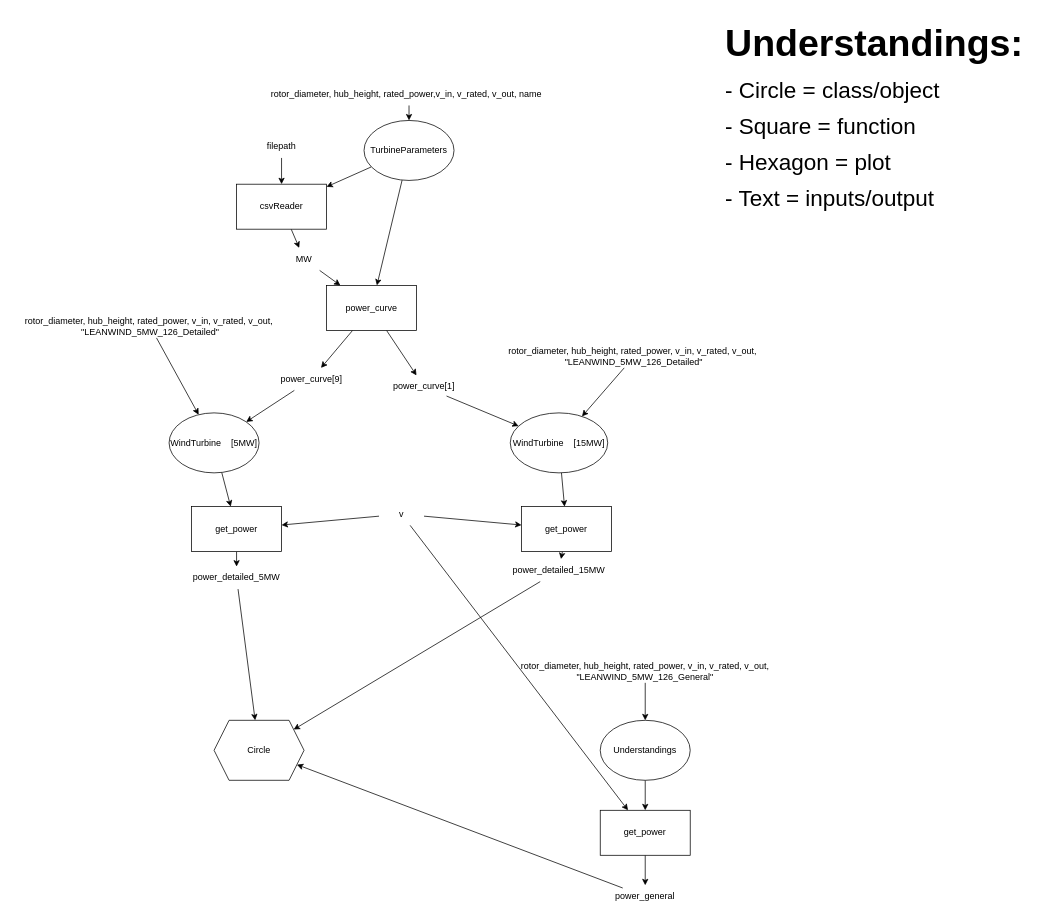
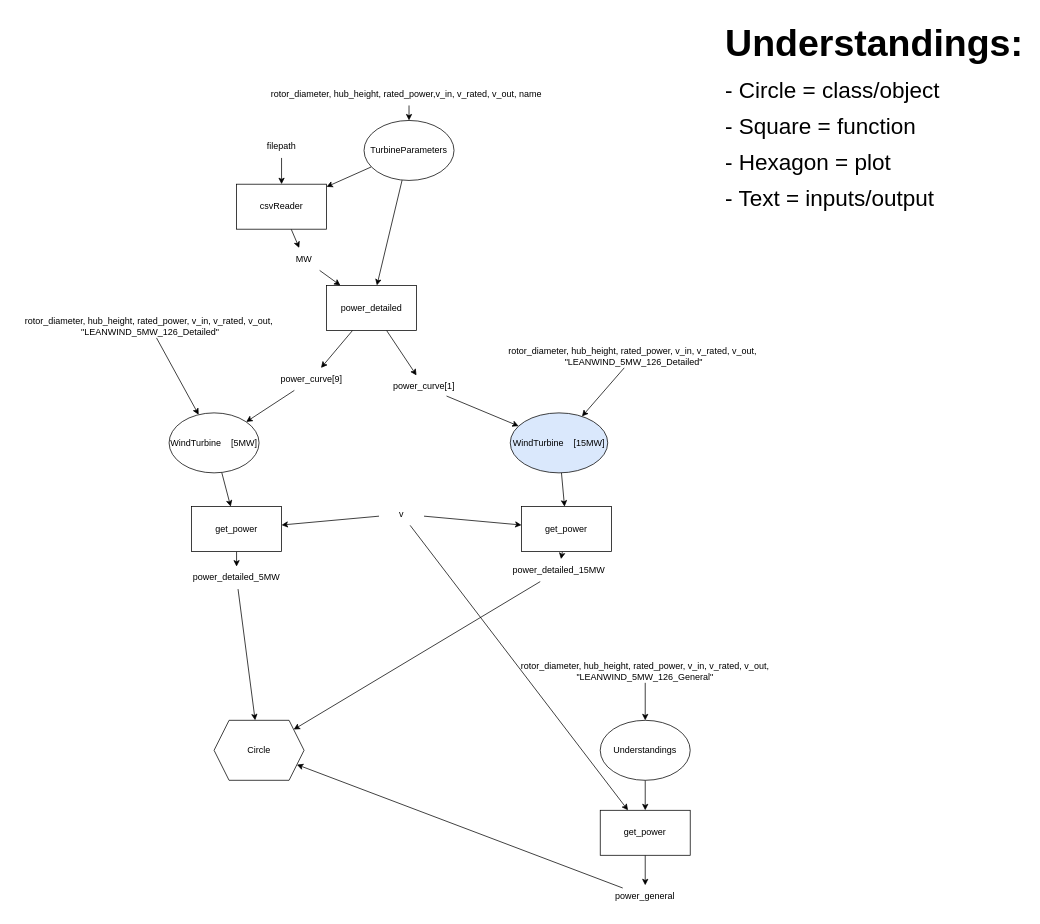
(372, 308) -> (372, 308)
(559, 443) -> (559, 443)
